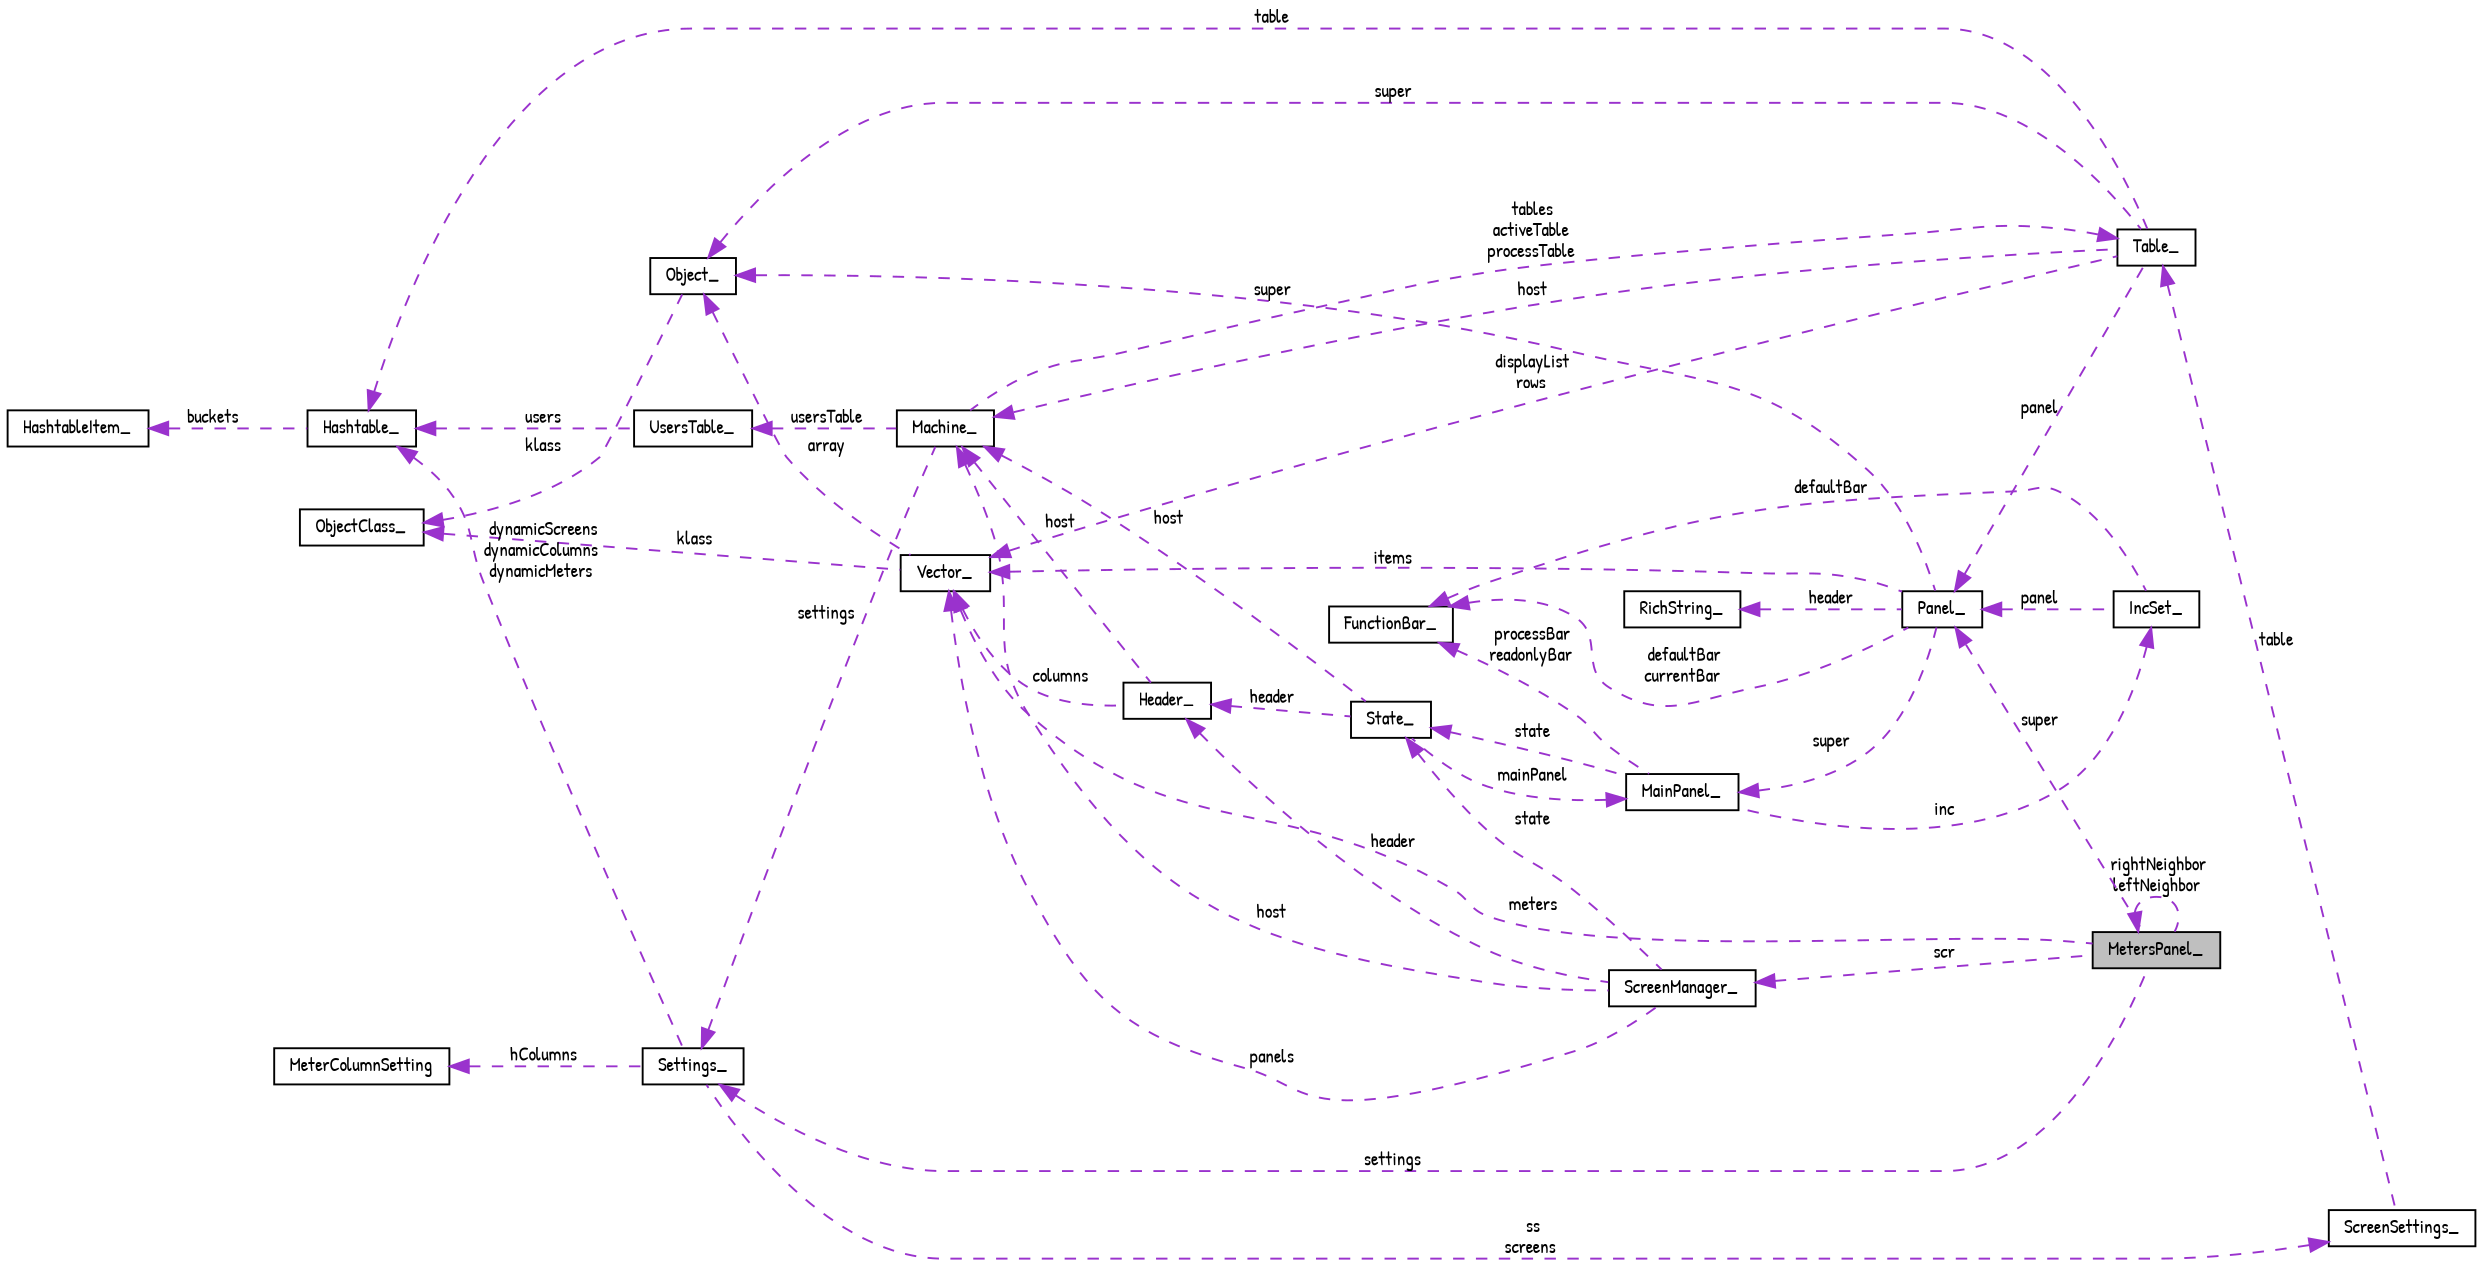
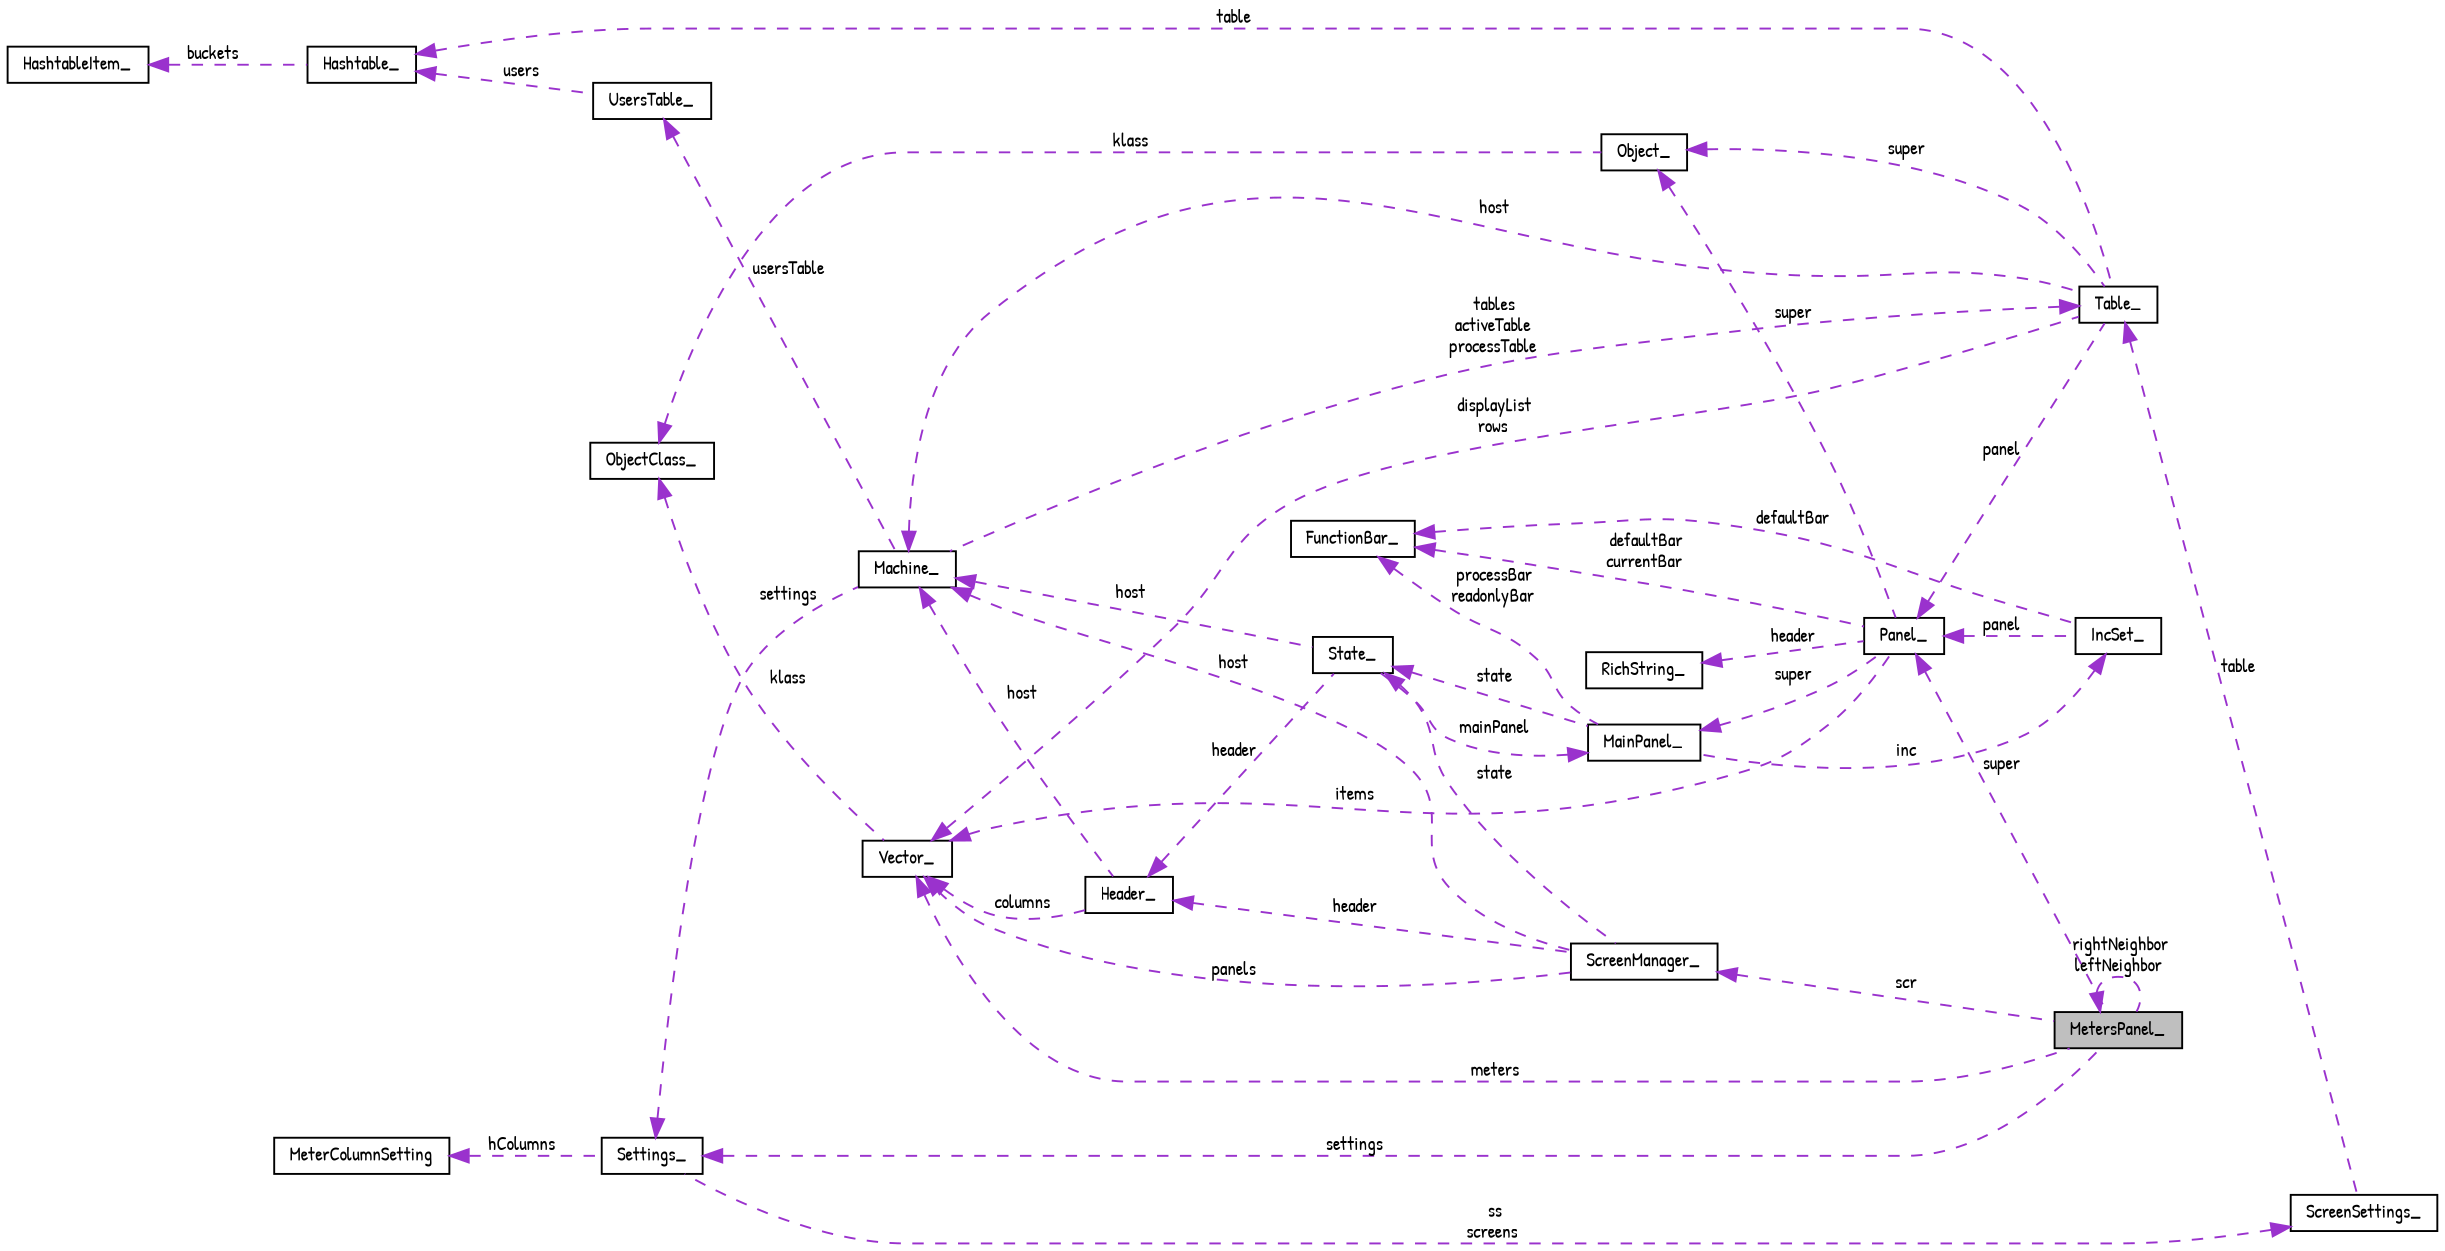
(785, 455) -> none
(552, 748) -> none
